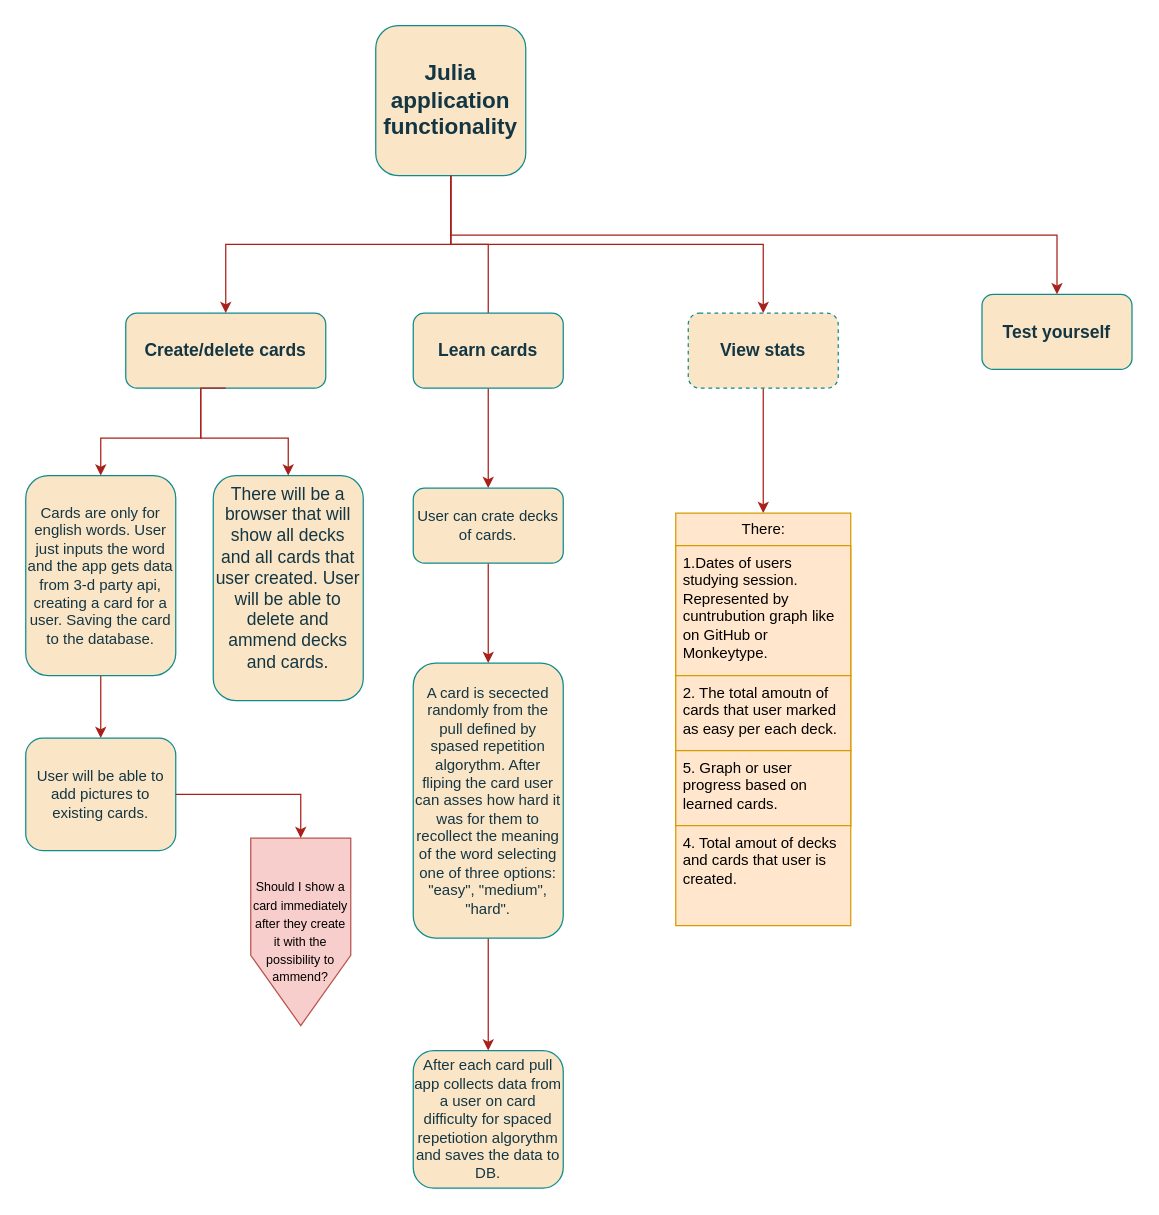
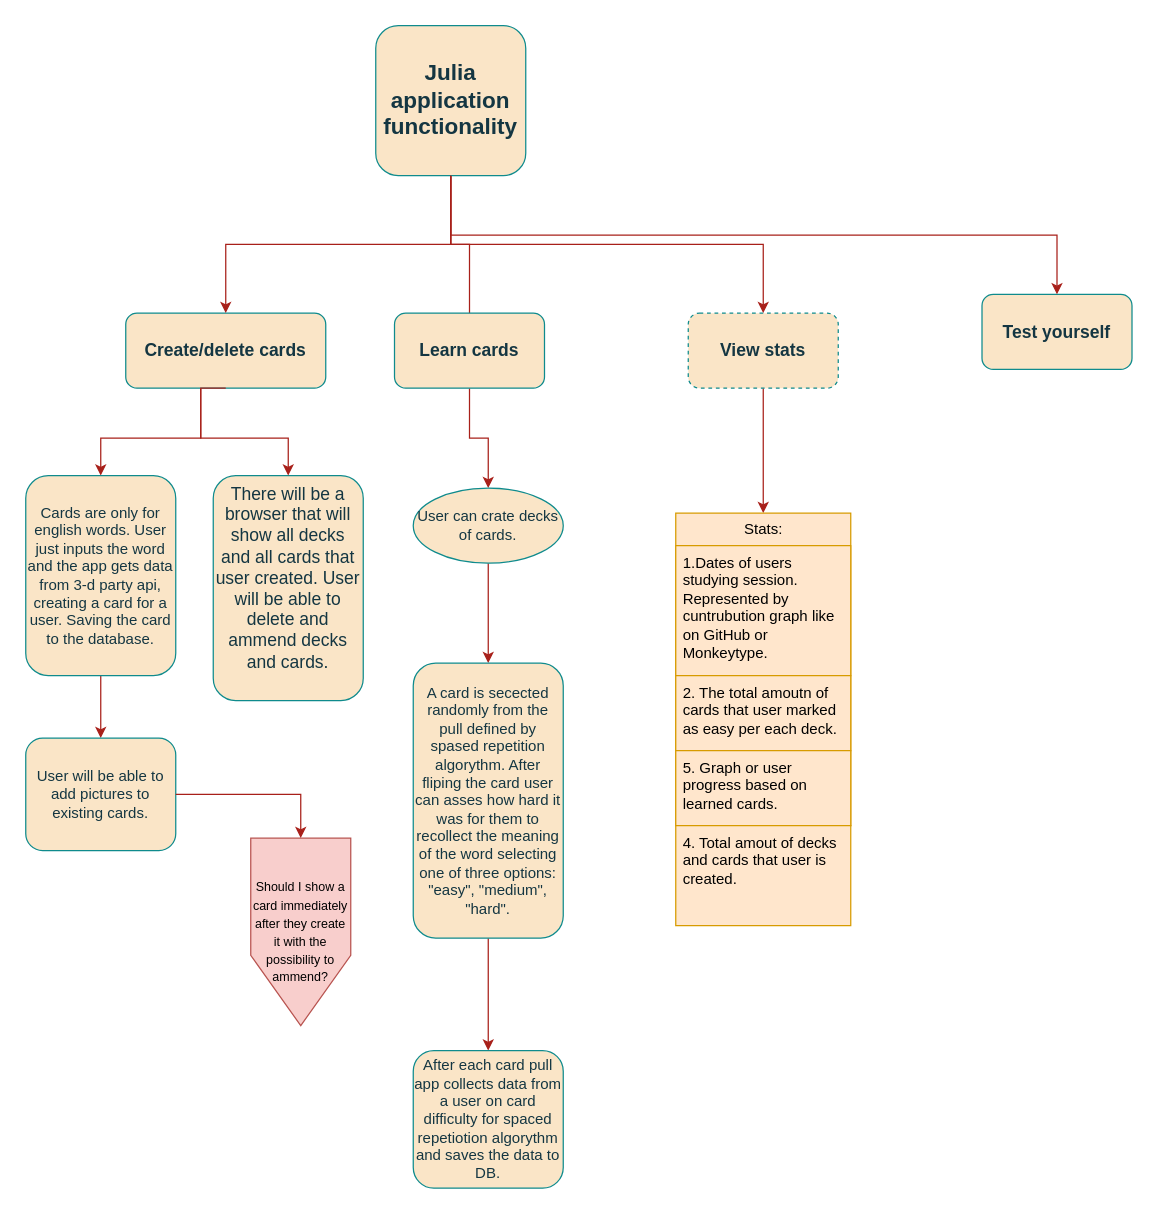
(488, 351) -> (469, 351)
(488, 526) -> (488, 526)
(764, 529) -> (764, 529)
